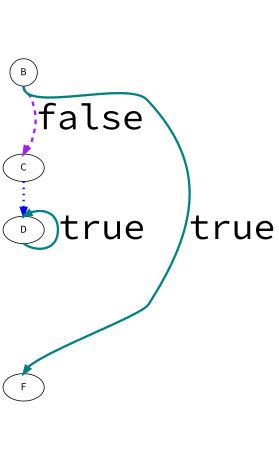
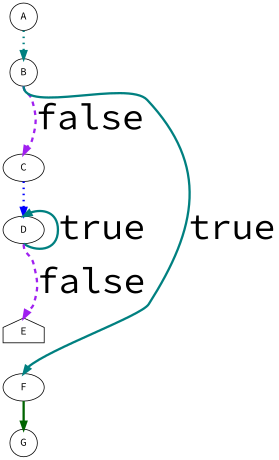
none -> (24, 17)
none -> (24, 332)
none -> (24, 443)
